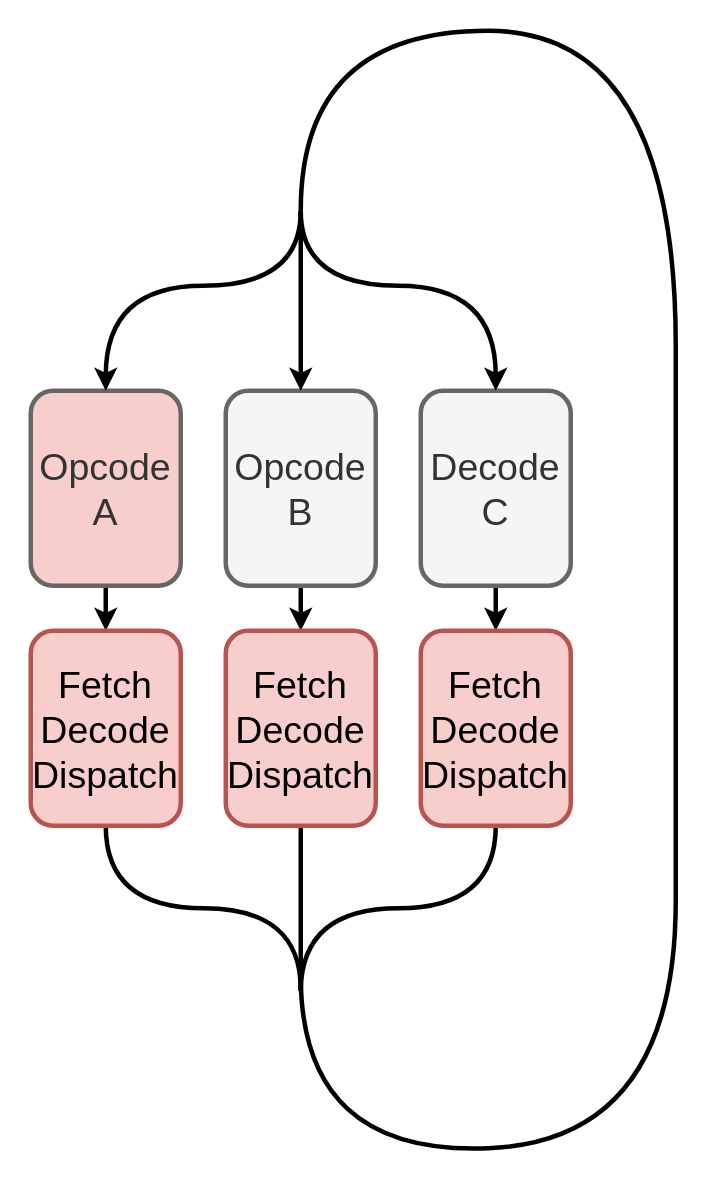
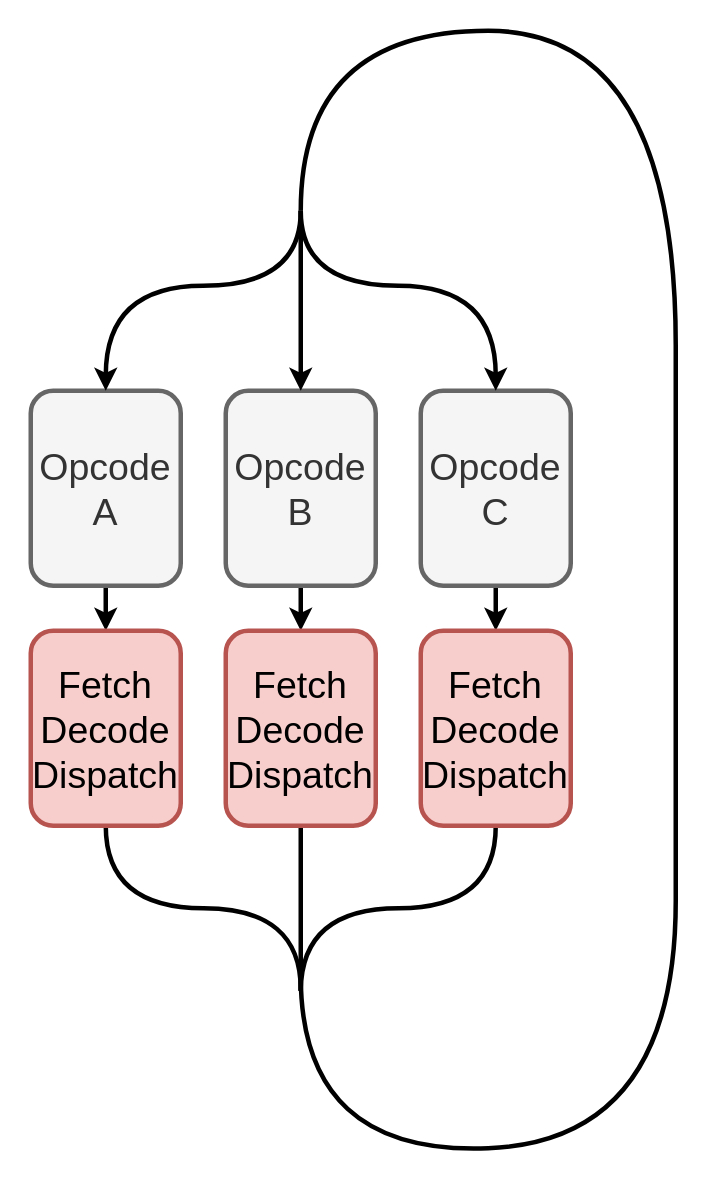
(106, 488) -> (106, 488)
(496, 488) -> (496, 488)
